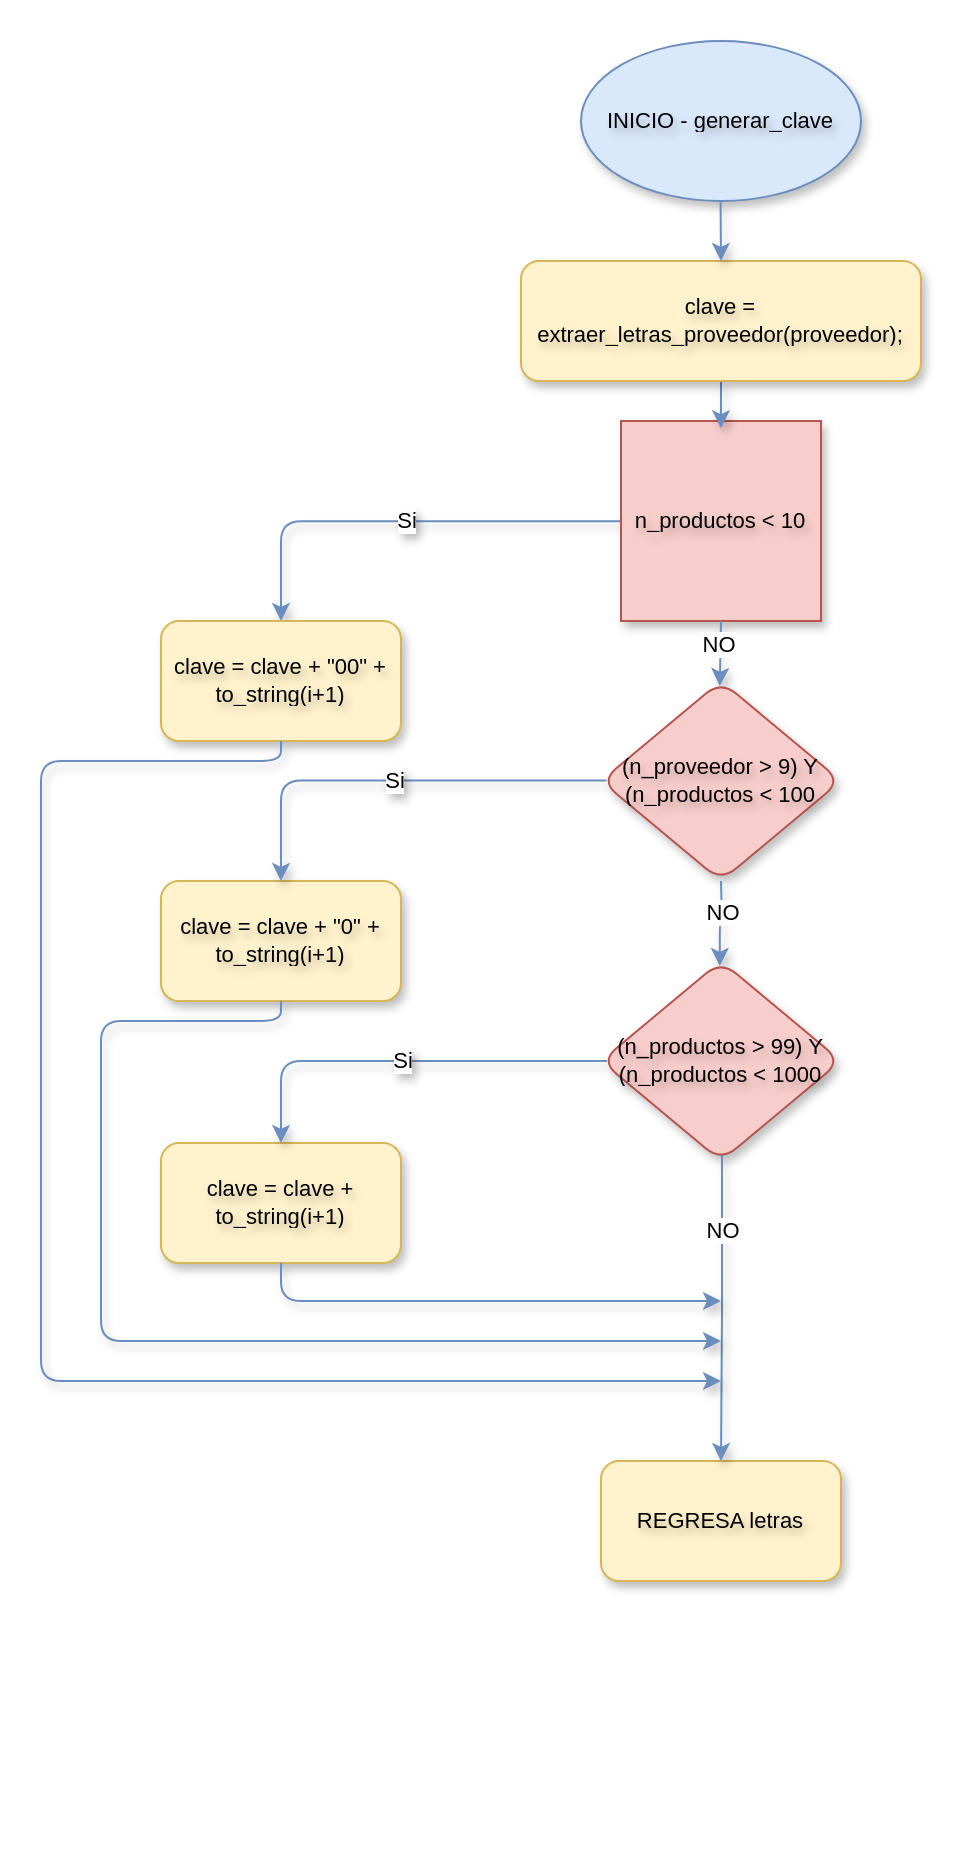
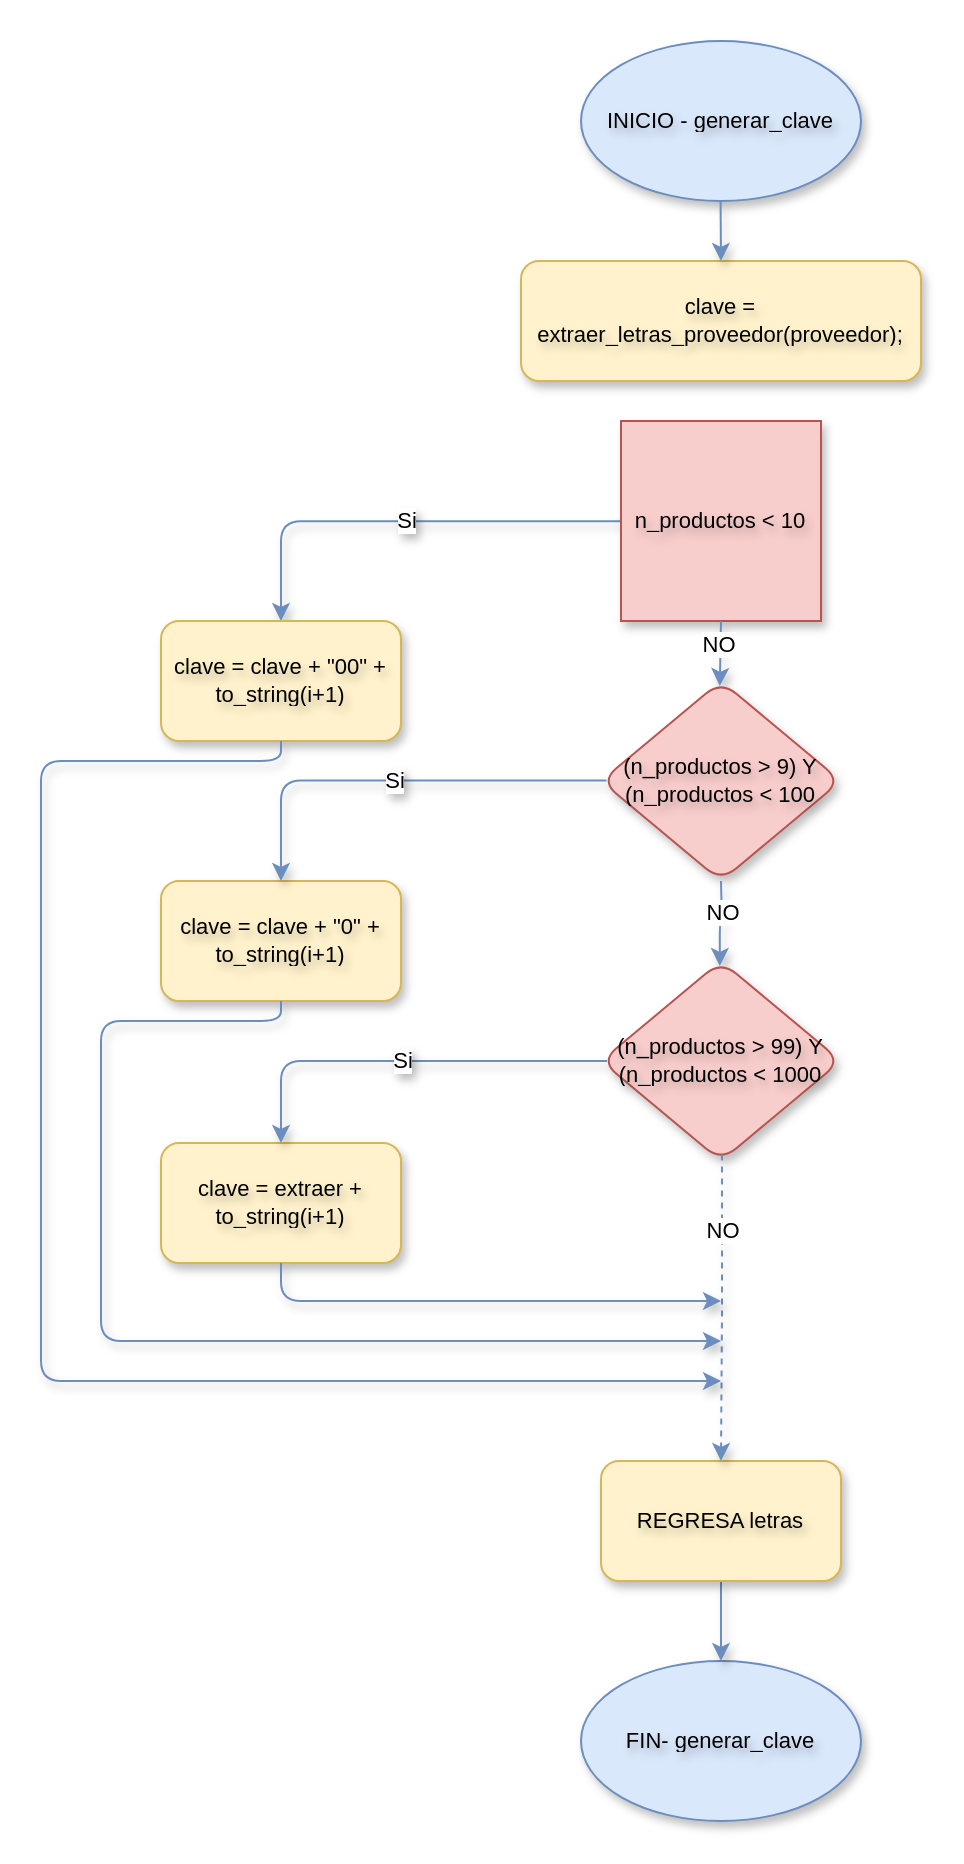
(721, 398) -> none
(721, 781) -> (721, 781)
(281, 1203) -> (281, 1203)
(722, 1343) -> (722, 1343)
none -> (721, 1614)
none -> (721, 1741)
